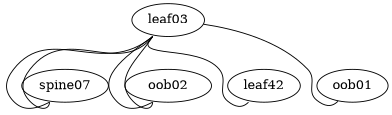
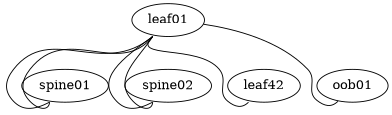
(168, 20) -> (168, 20)
(65, 86) -> (65, 86)
(168, 86) -> (168, 86)
